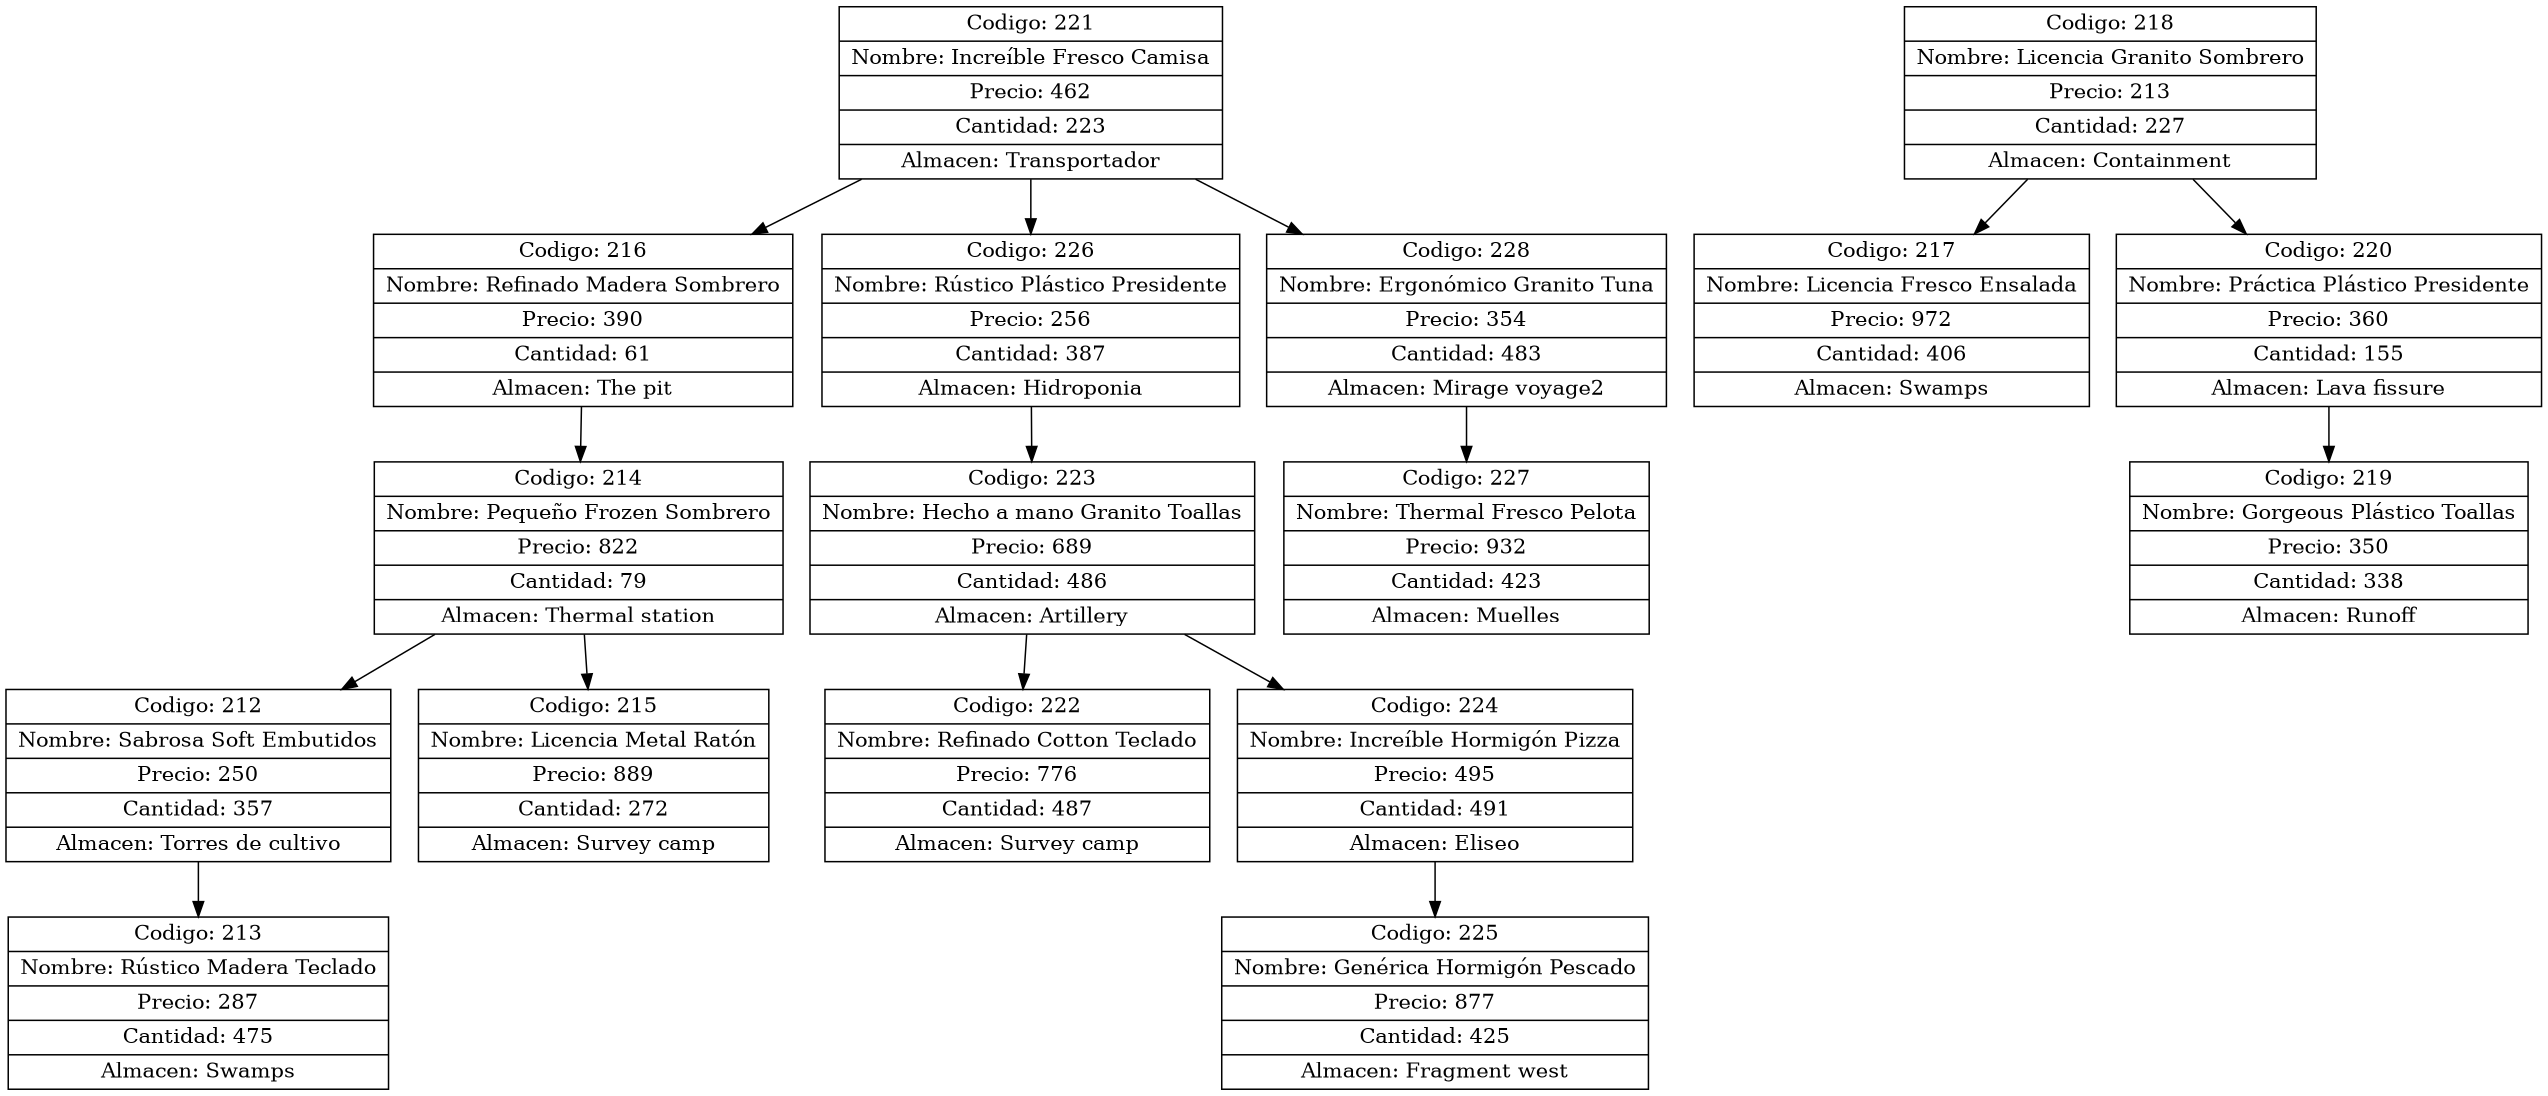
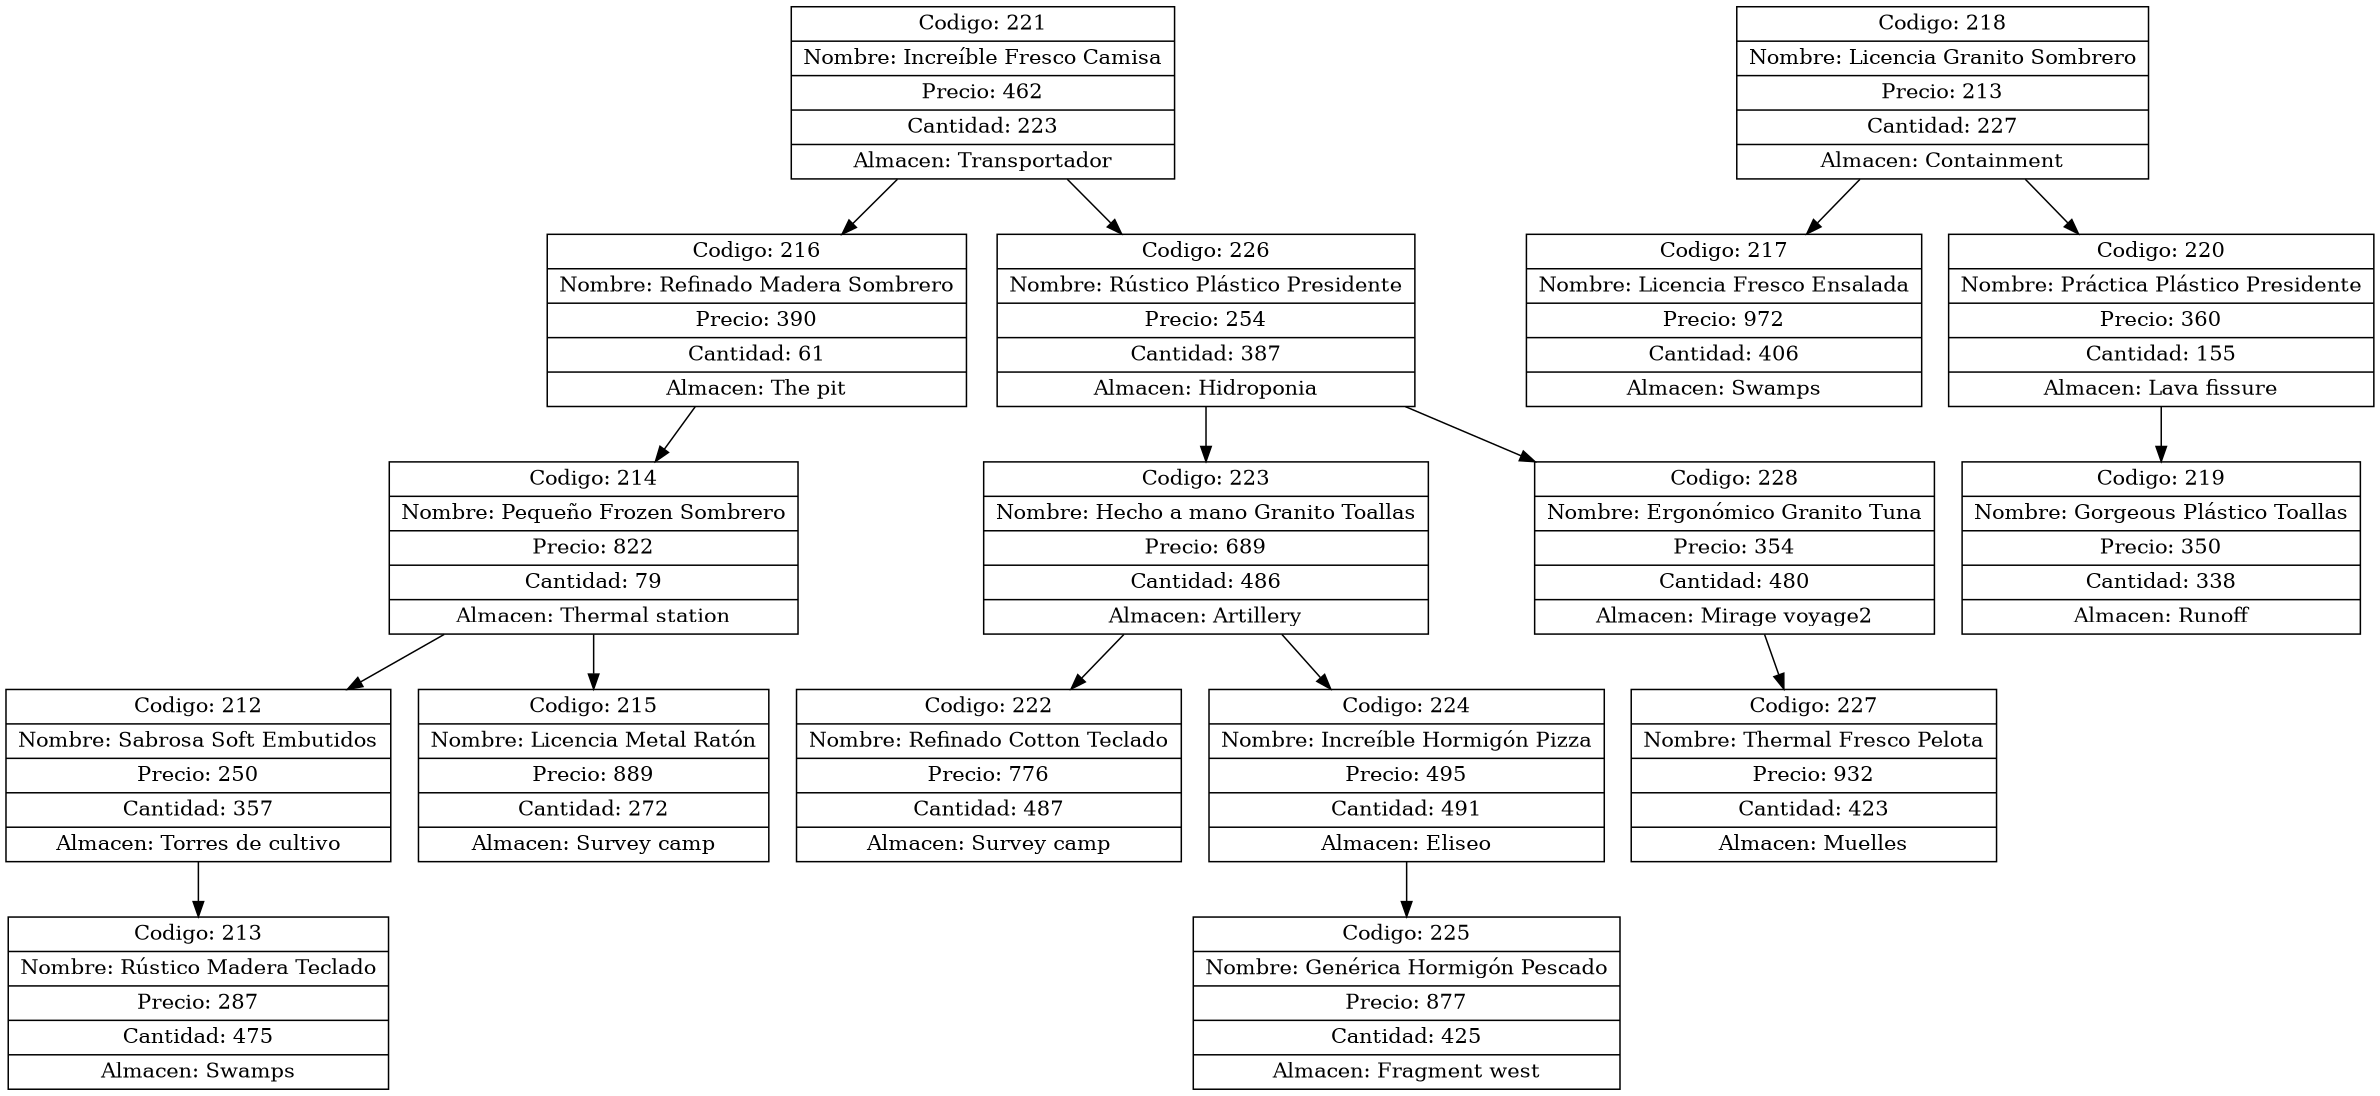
(1242, 203) -> (1463, 431)
(1031, 320) -> (1206, 320)
(1467, 354) -> (1735, 582)
